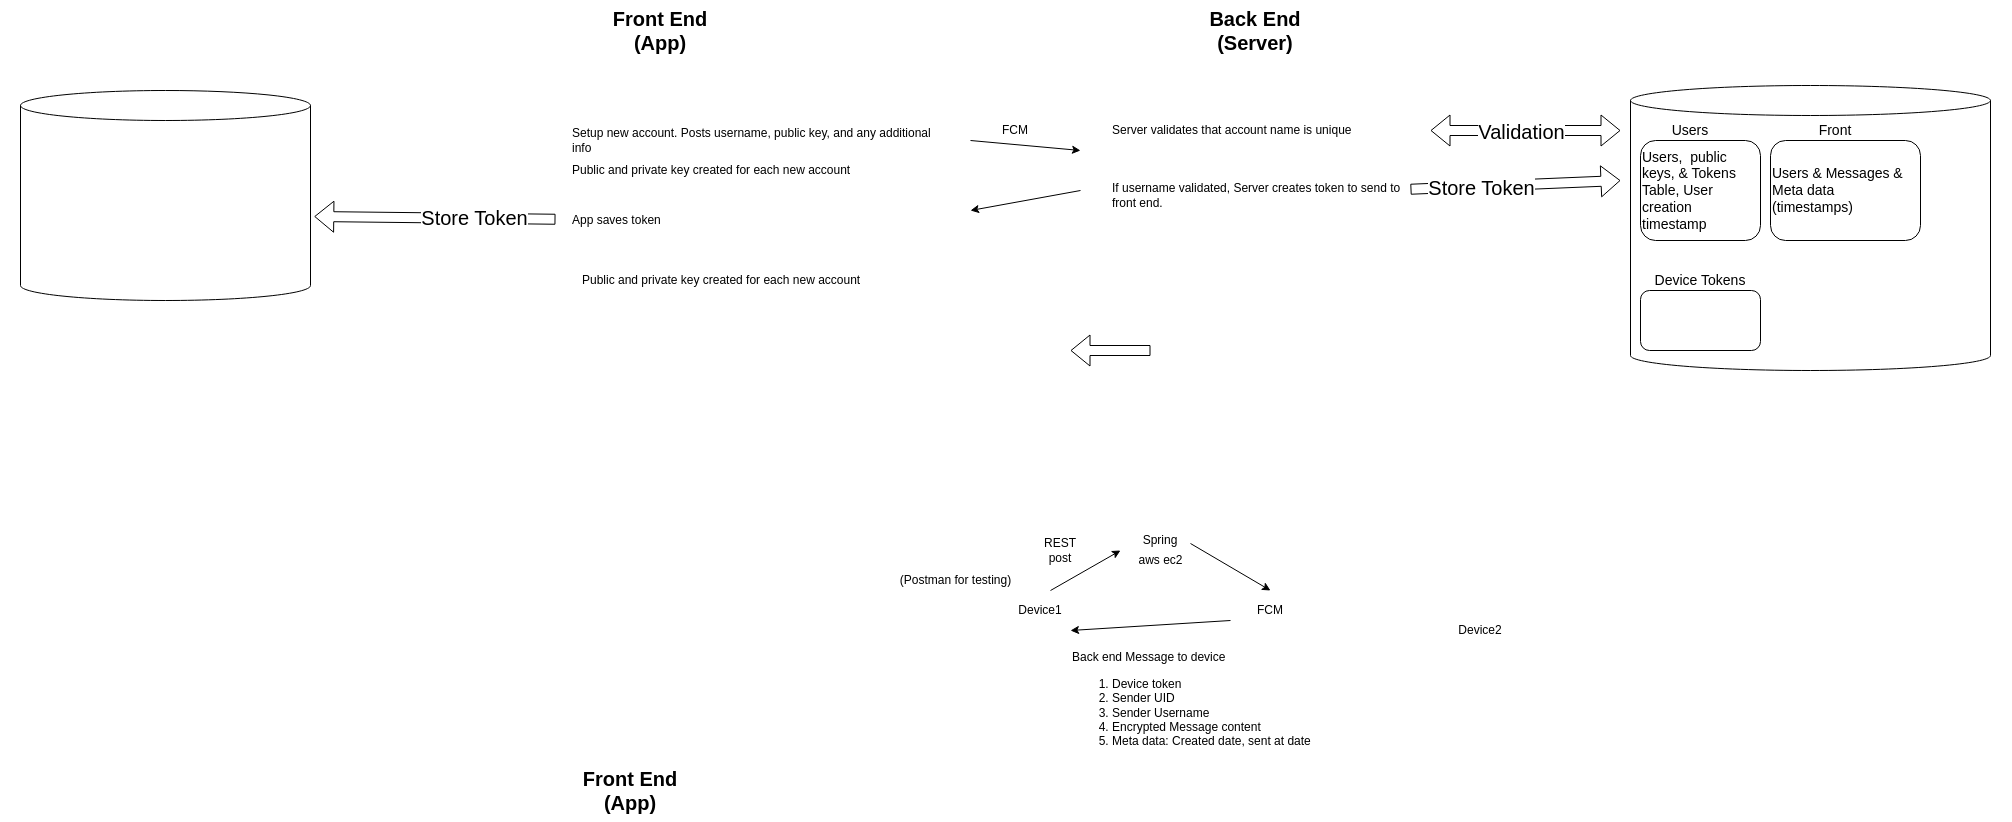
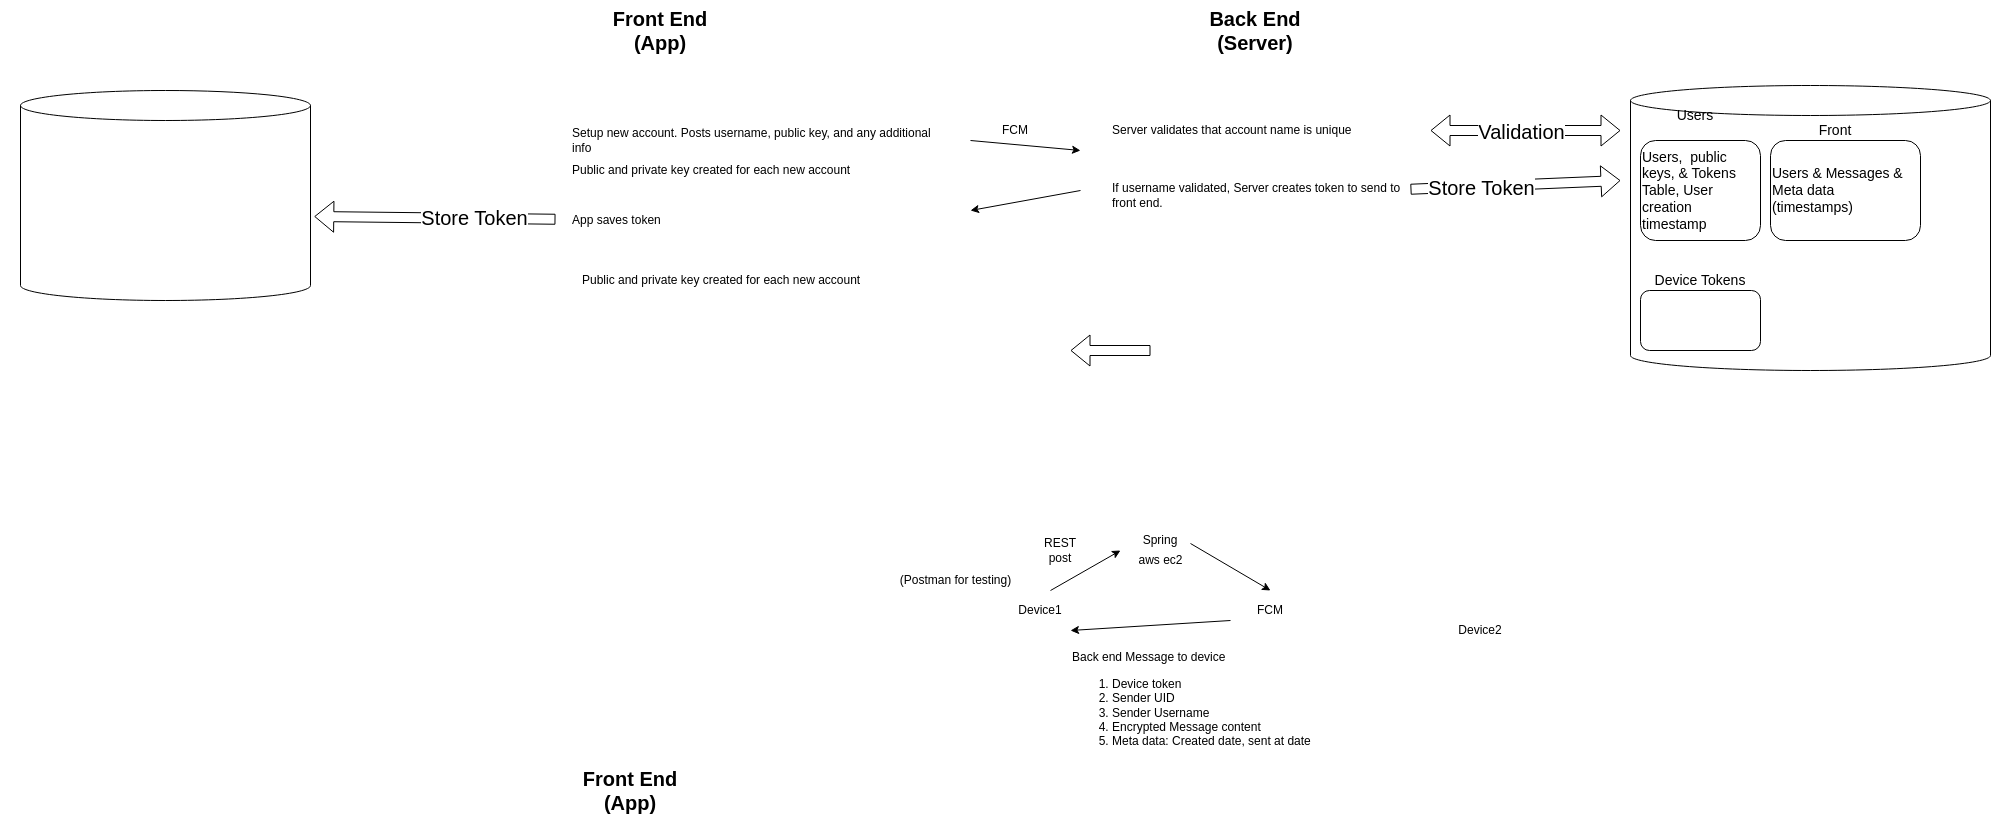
(1691, 131) -> (1696, 116)
